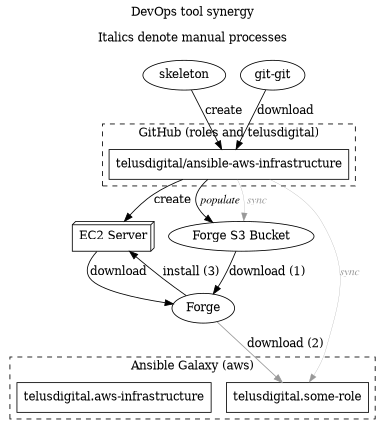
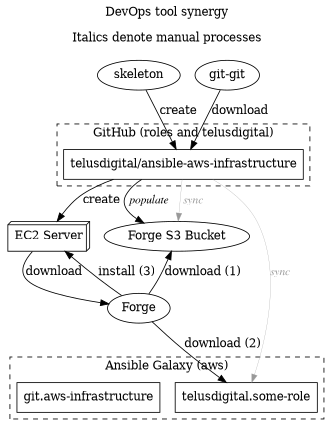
(228, 269) -> (159, 277)
(247, 349) -> (185, 351)
(114, 397) -> (88, 397)
